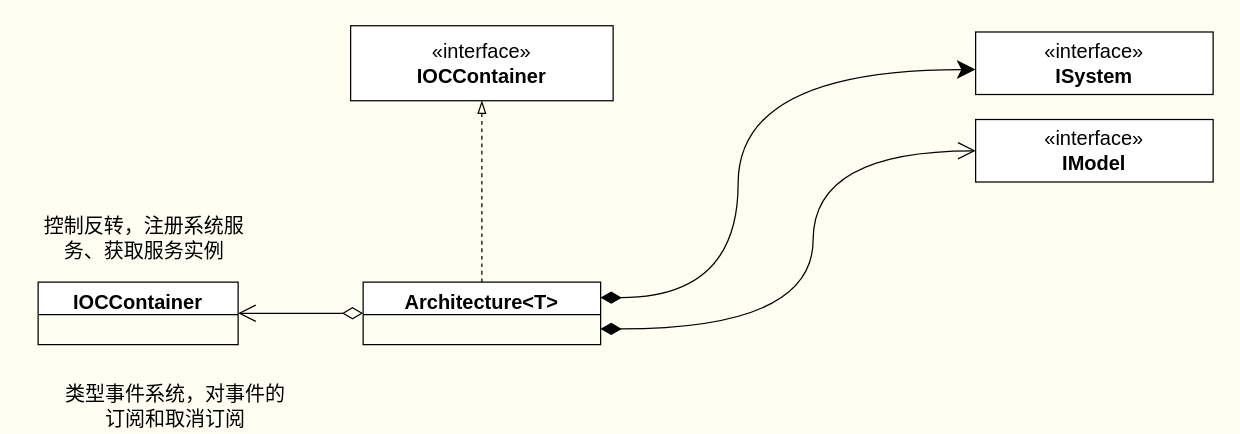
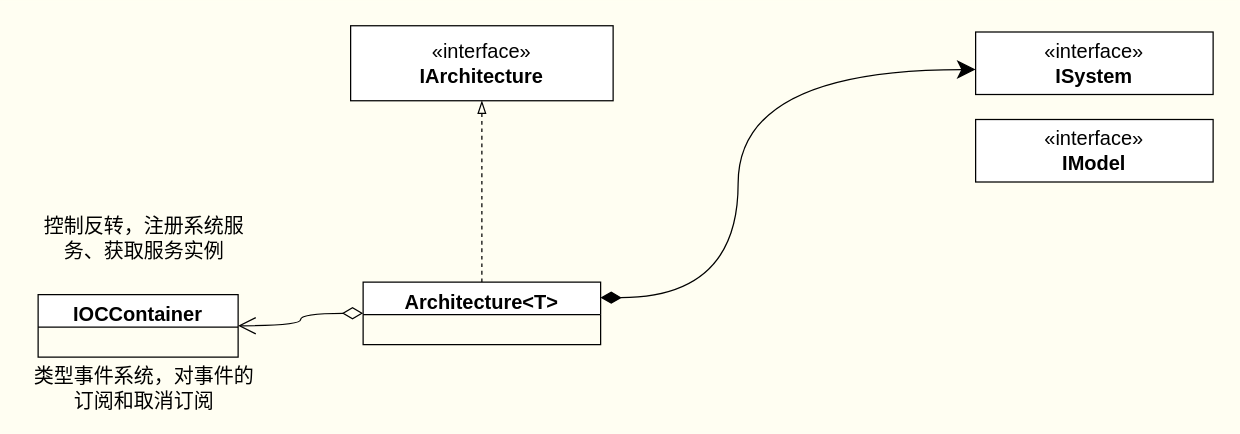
(482, 63) -> (482, 63)
(811, 255) -> none
(138, 313) -> (138, 326)
(176, 407) -> (144, 388)
